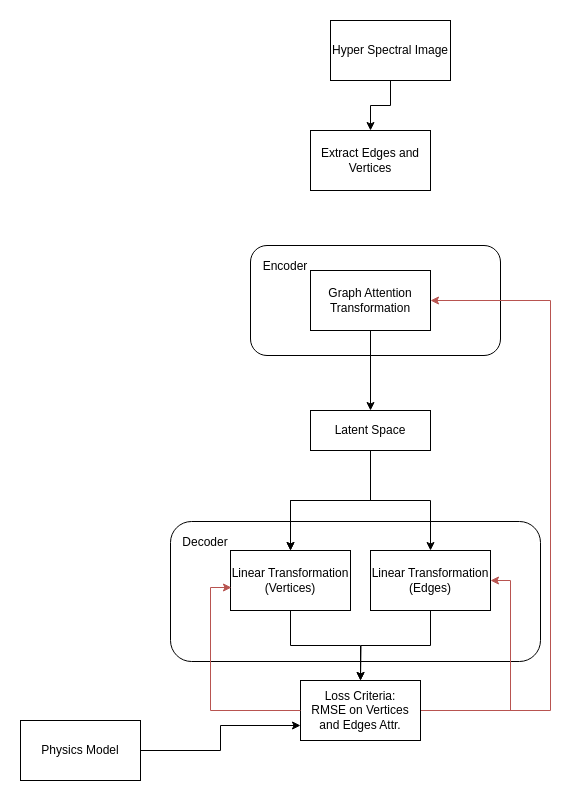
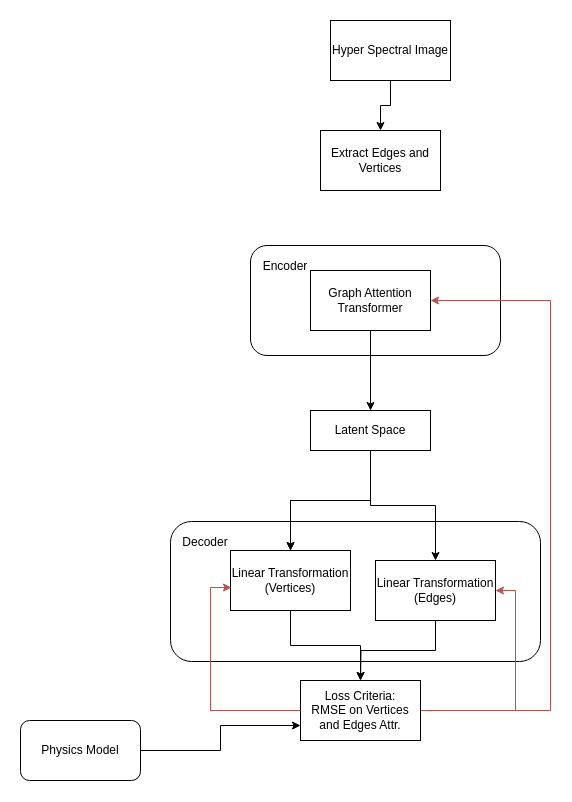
(371, 161) -> (381, 161)
(371, 301) -> (371, 301)
(431, 581) -> (436, 591)
(81, 751) -> (81, 751)
